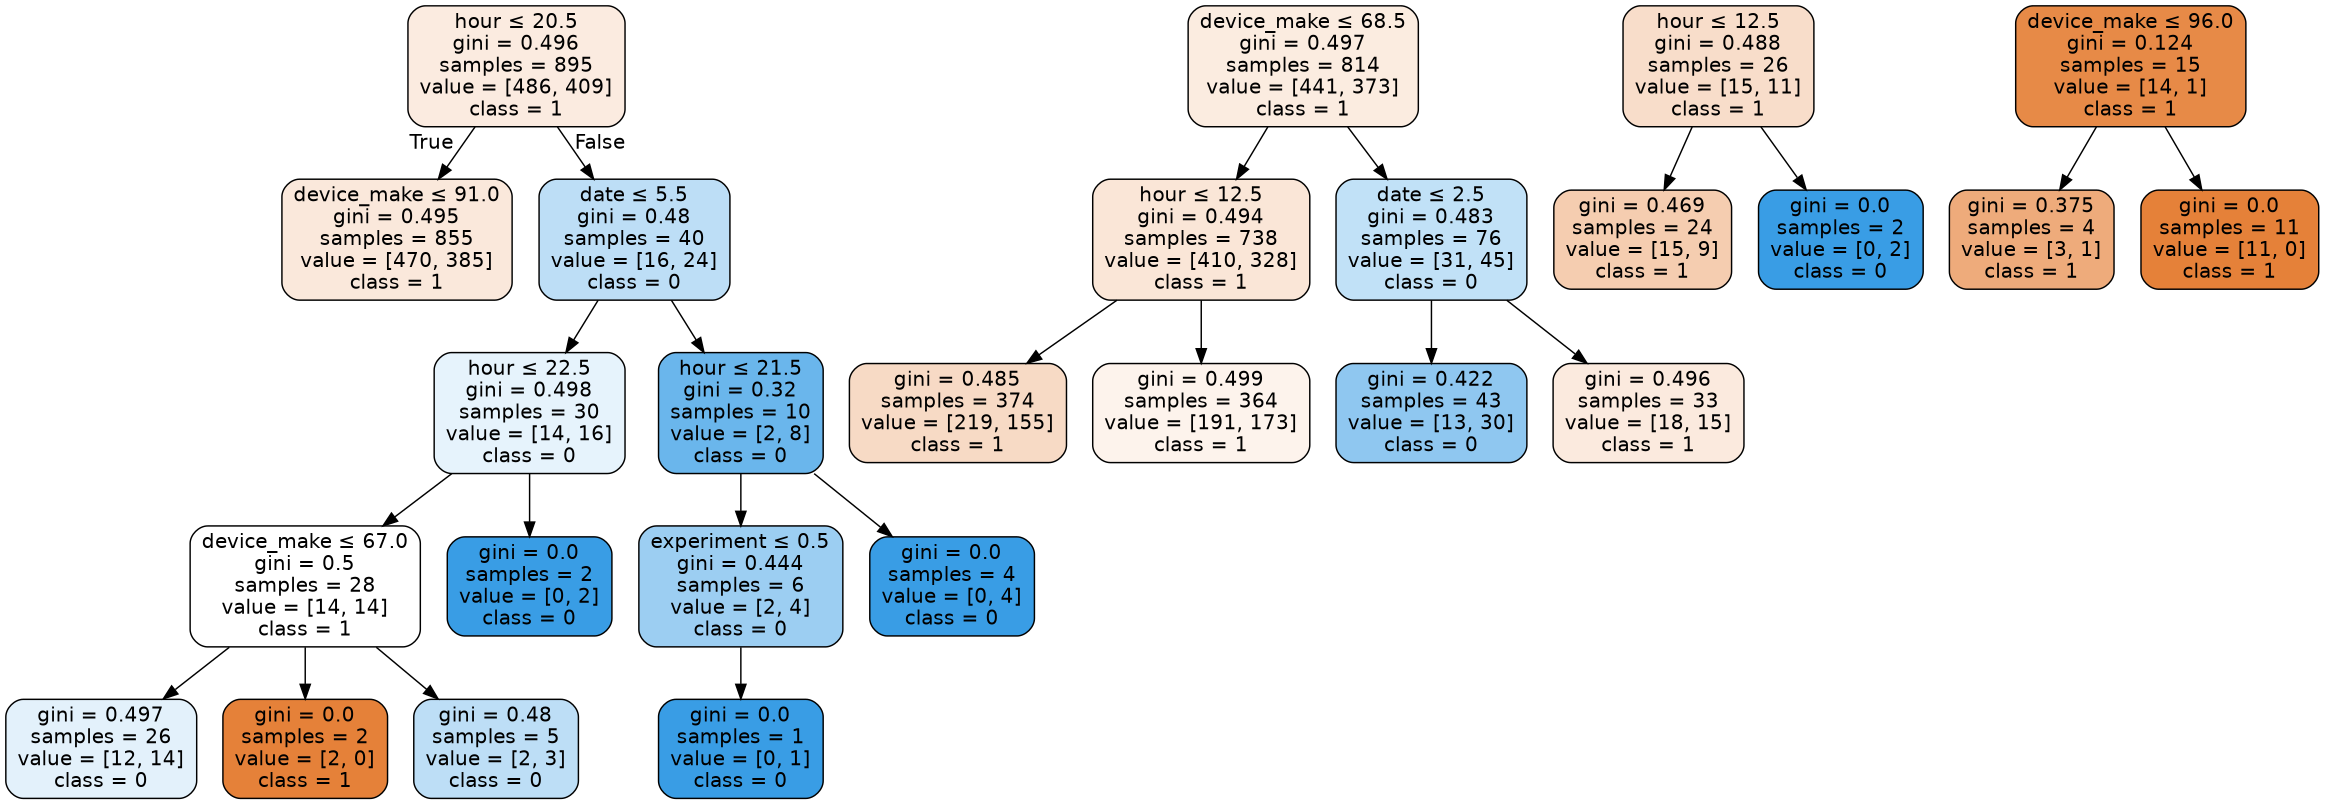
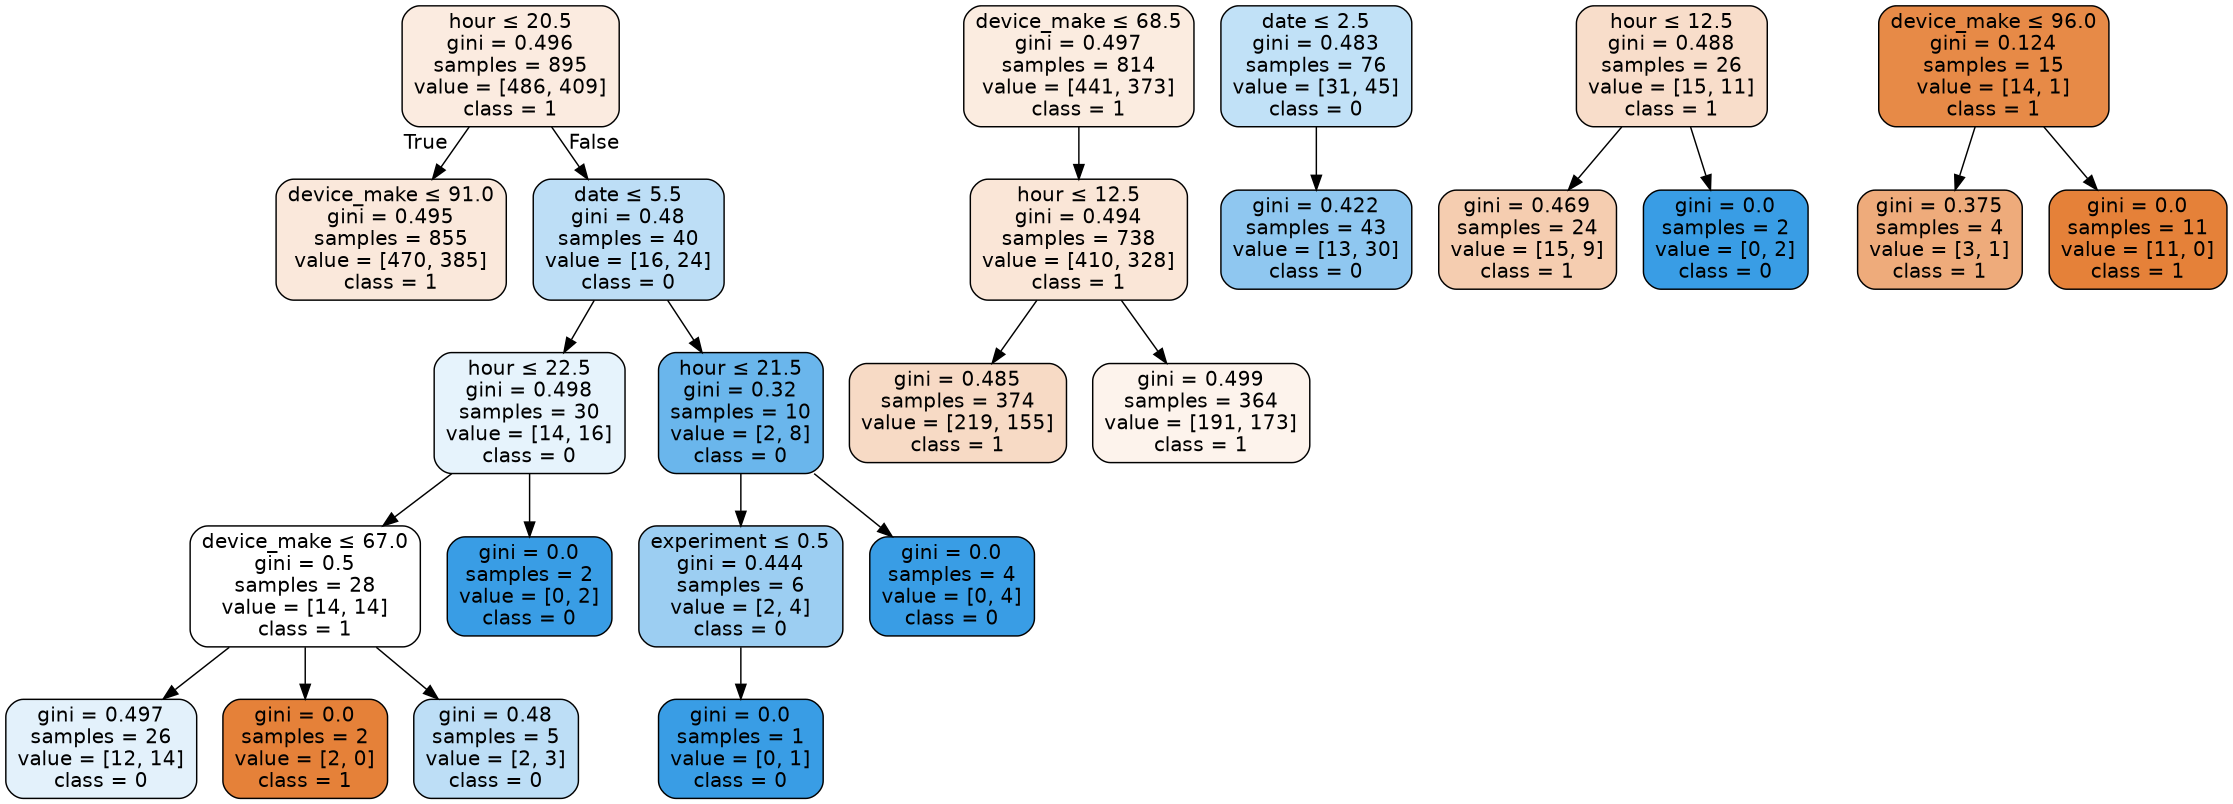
(1363, 147) -> none
(1649, 413) -> none
